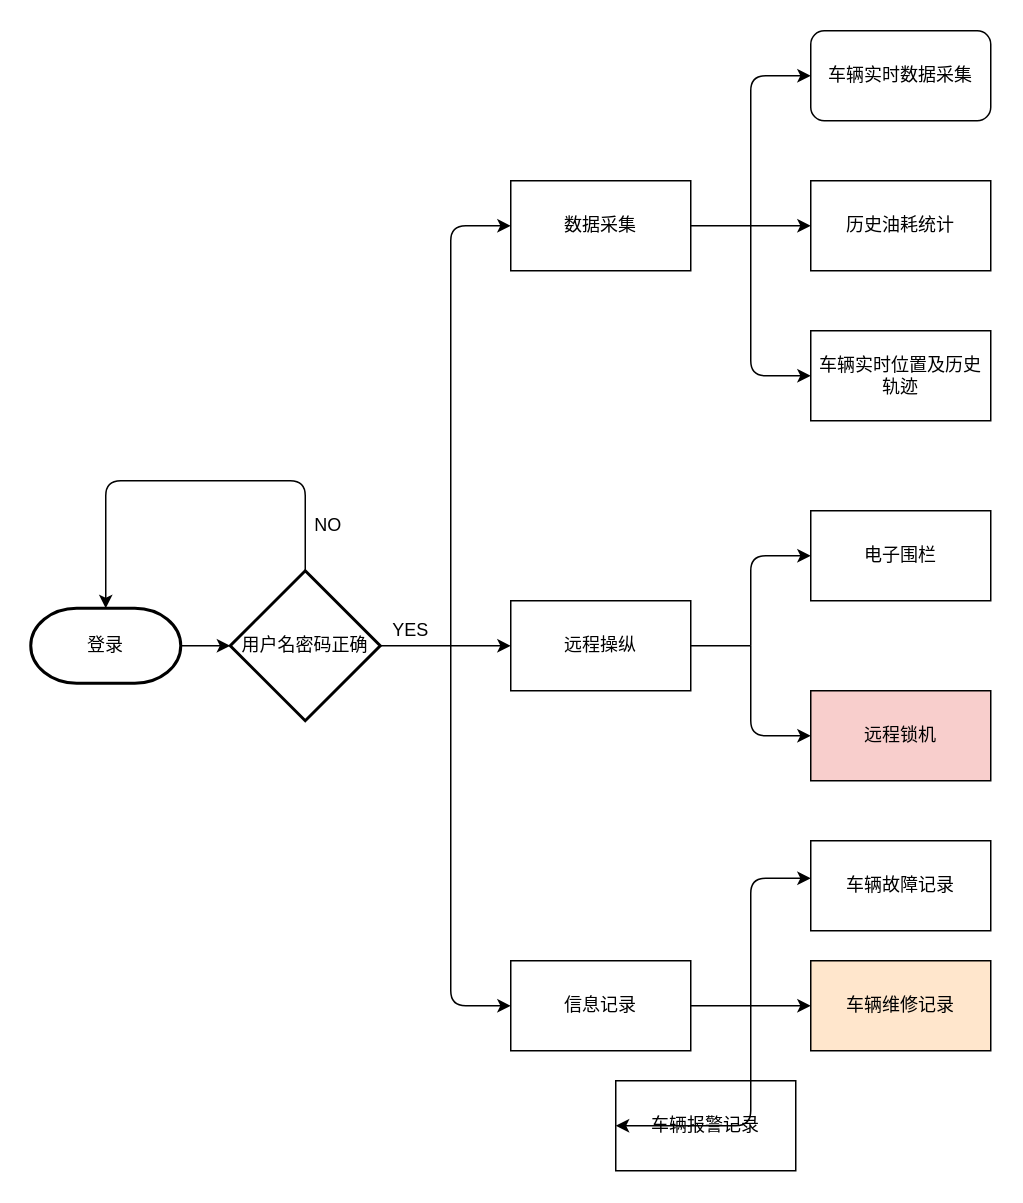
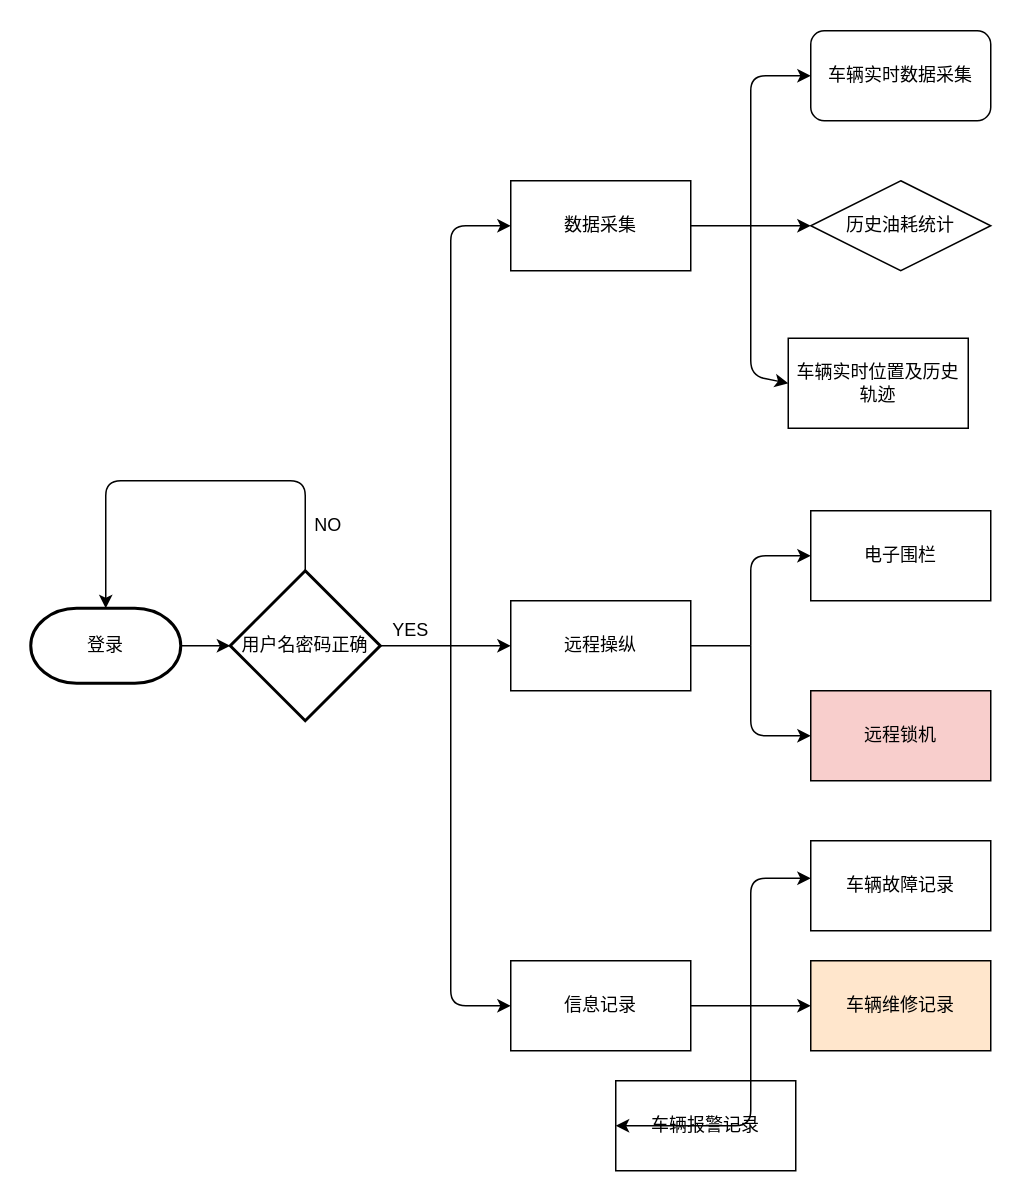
(901, 226) -> (901, 226)
(901, 376) -> (878, 383)
